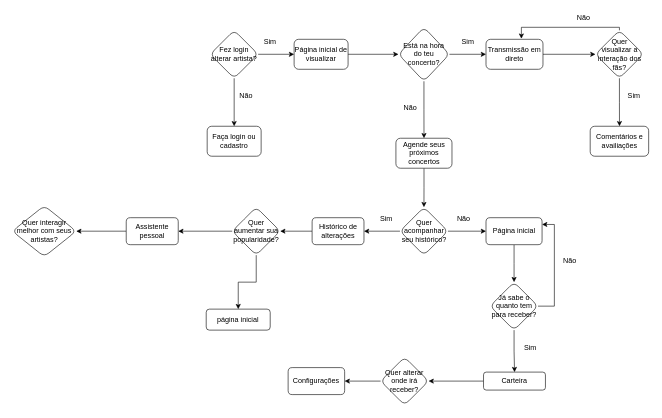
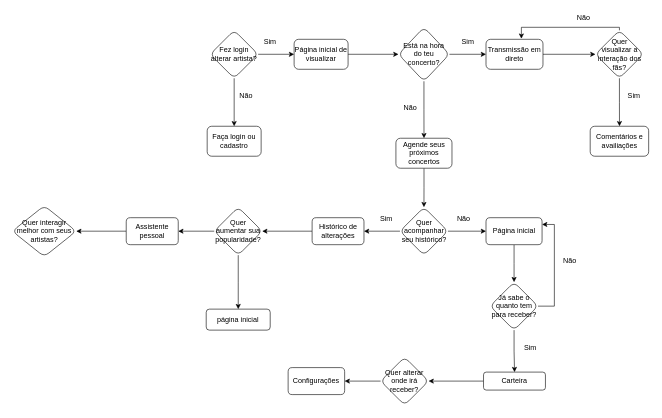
(256, 231) -> (238, 231)
